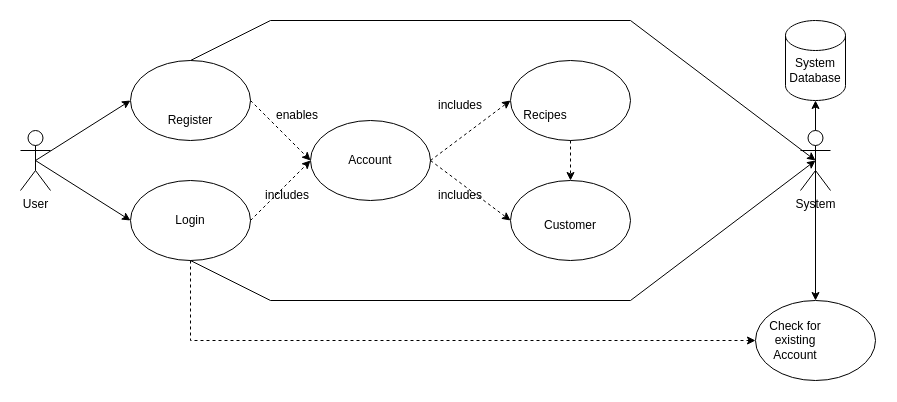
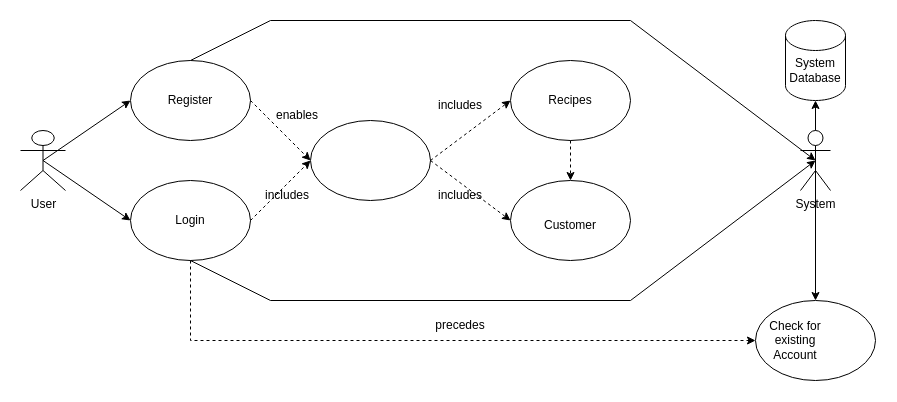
(546, 116) -> (571, 101)
(191, 121) -> (191, 101)
(36, 161) -> (43, 161)
(371, 161) -> none
none -> (461, 326)
